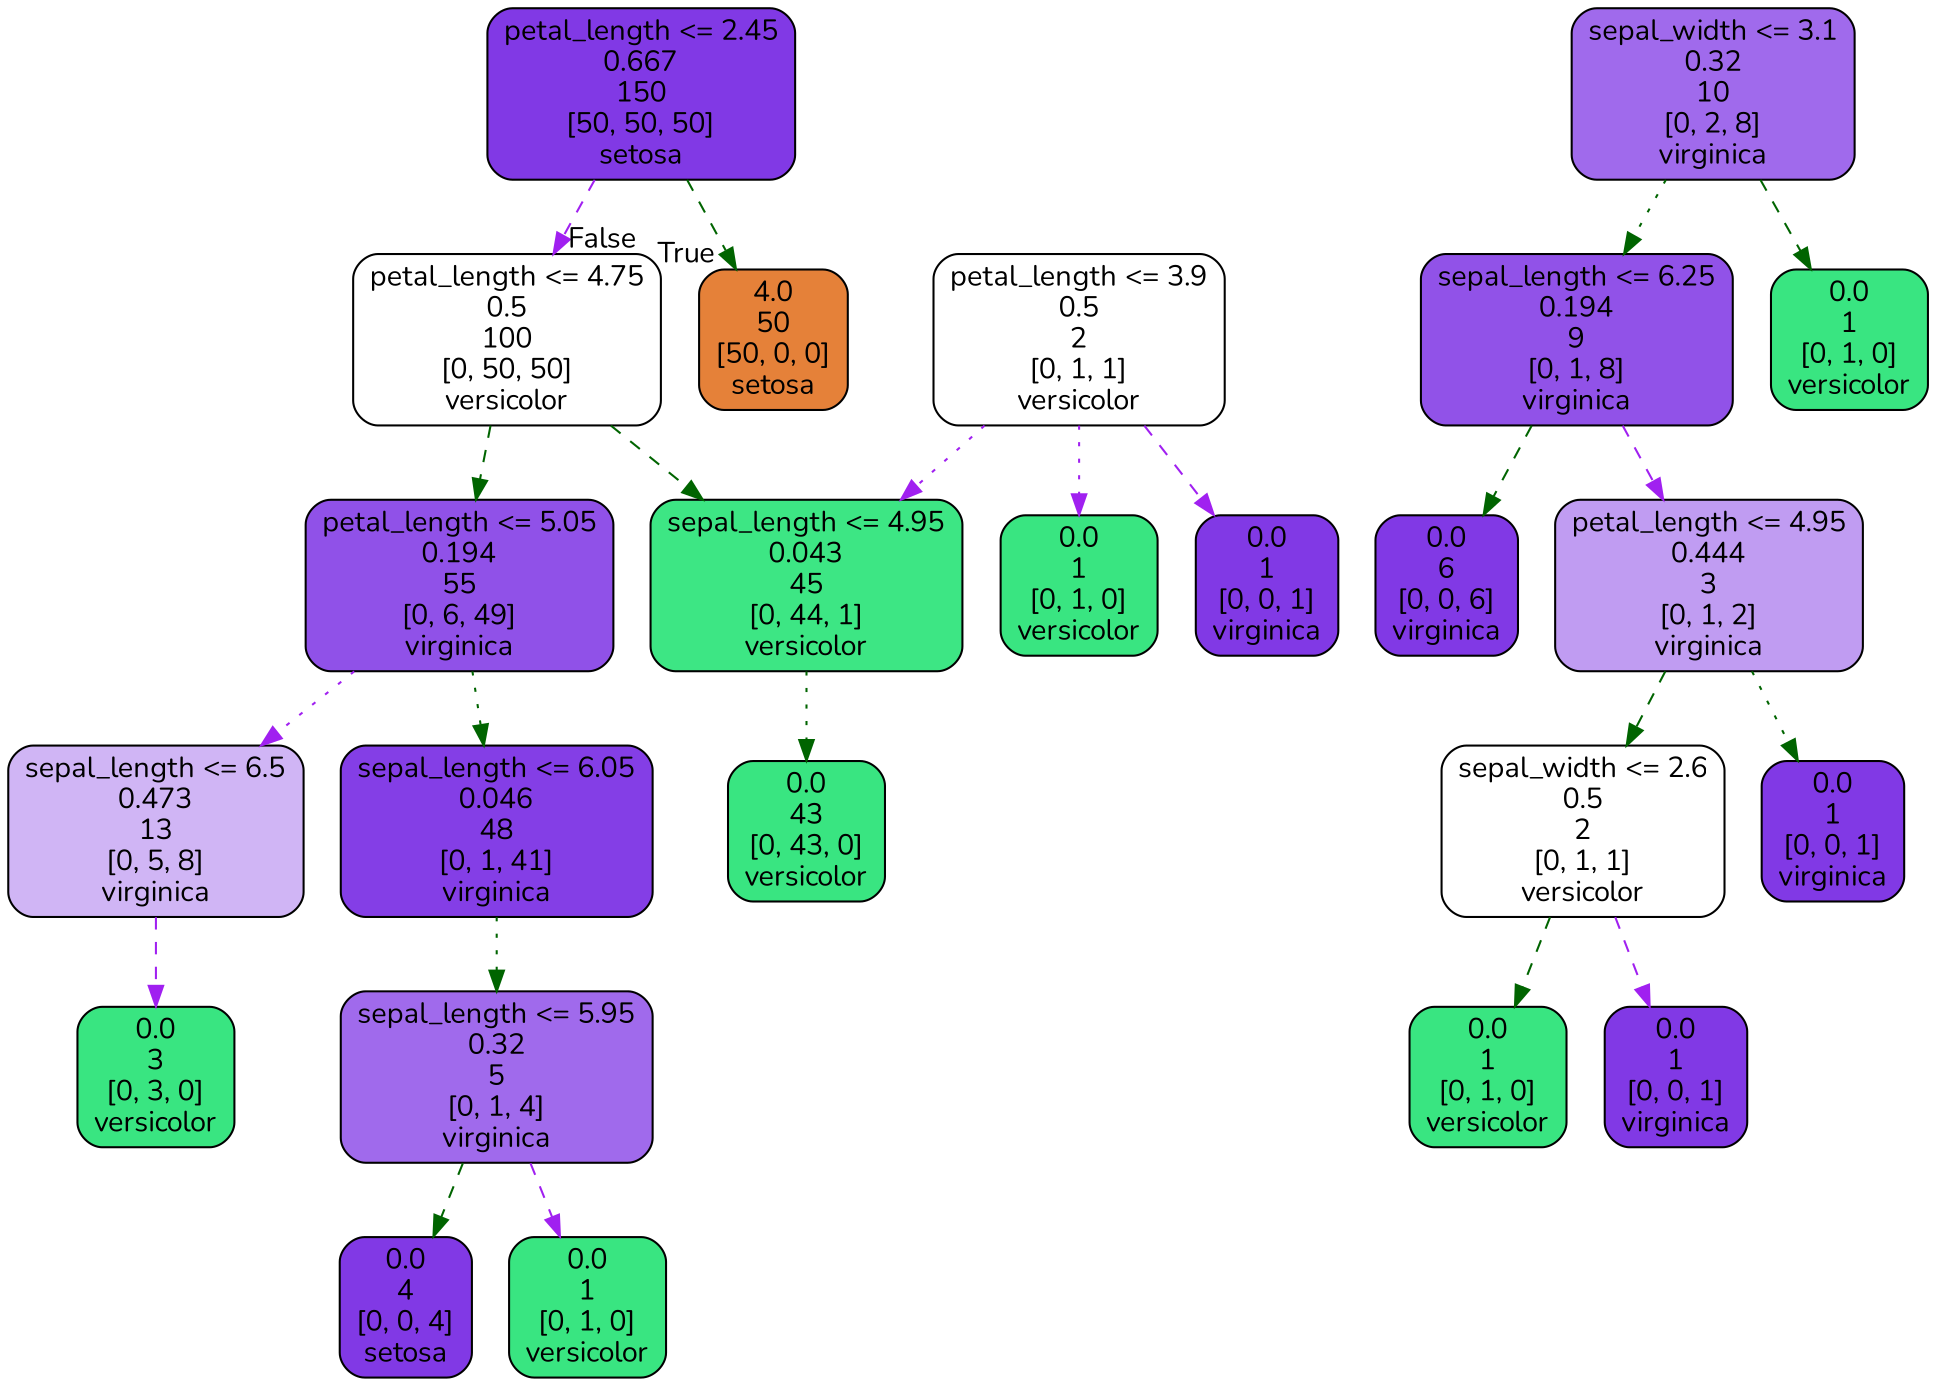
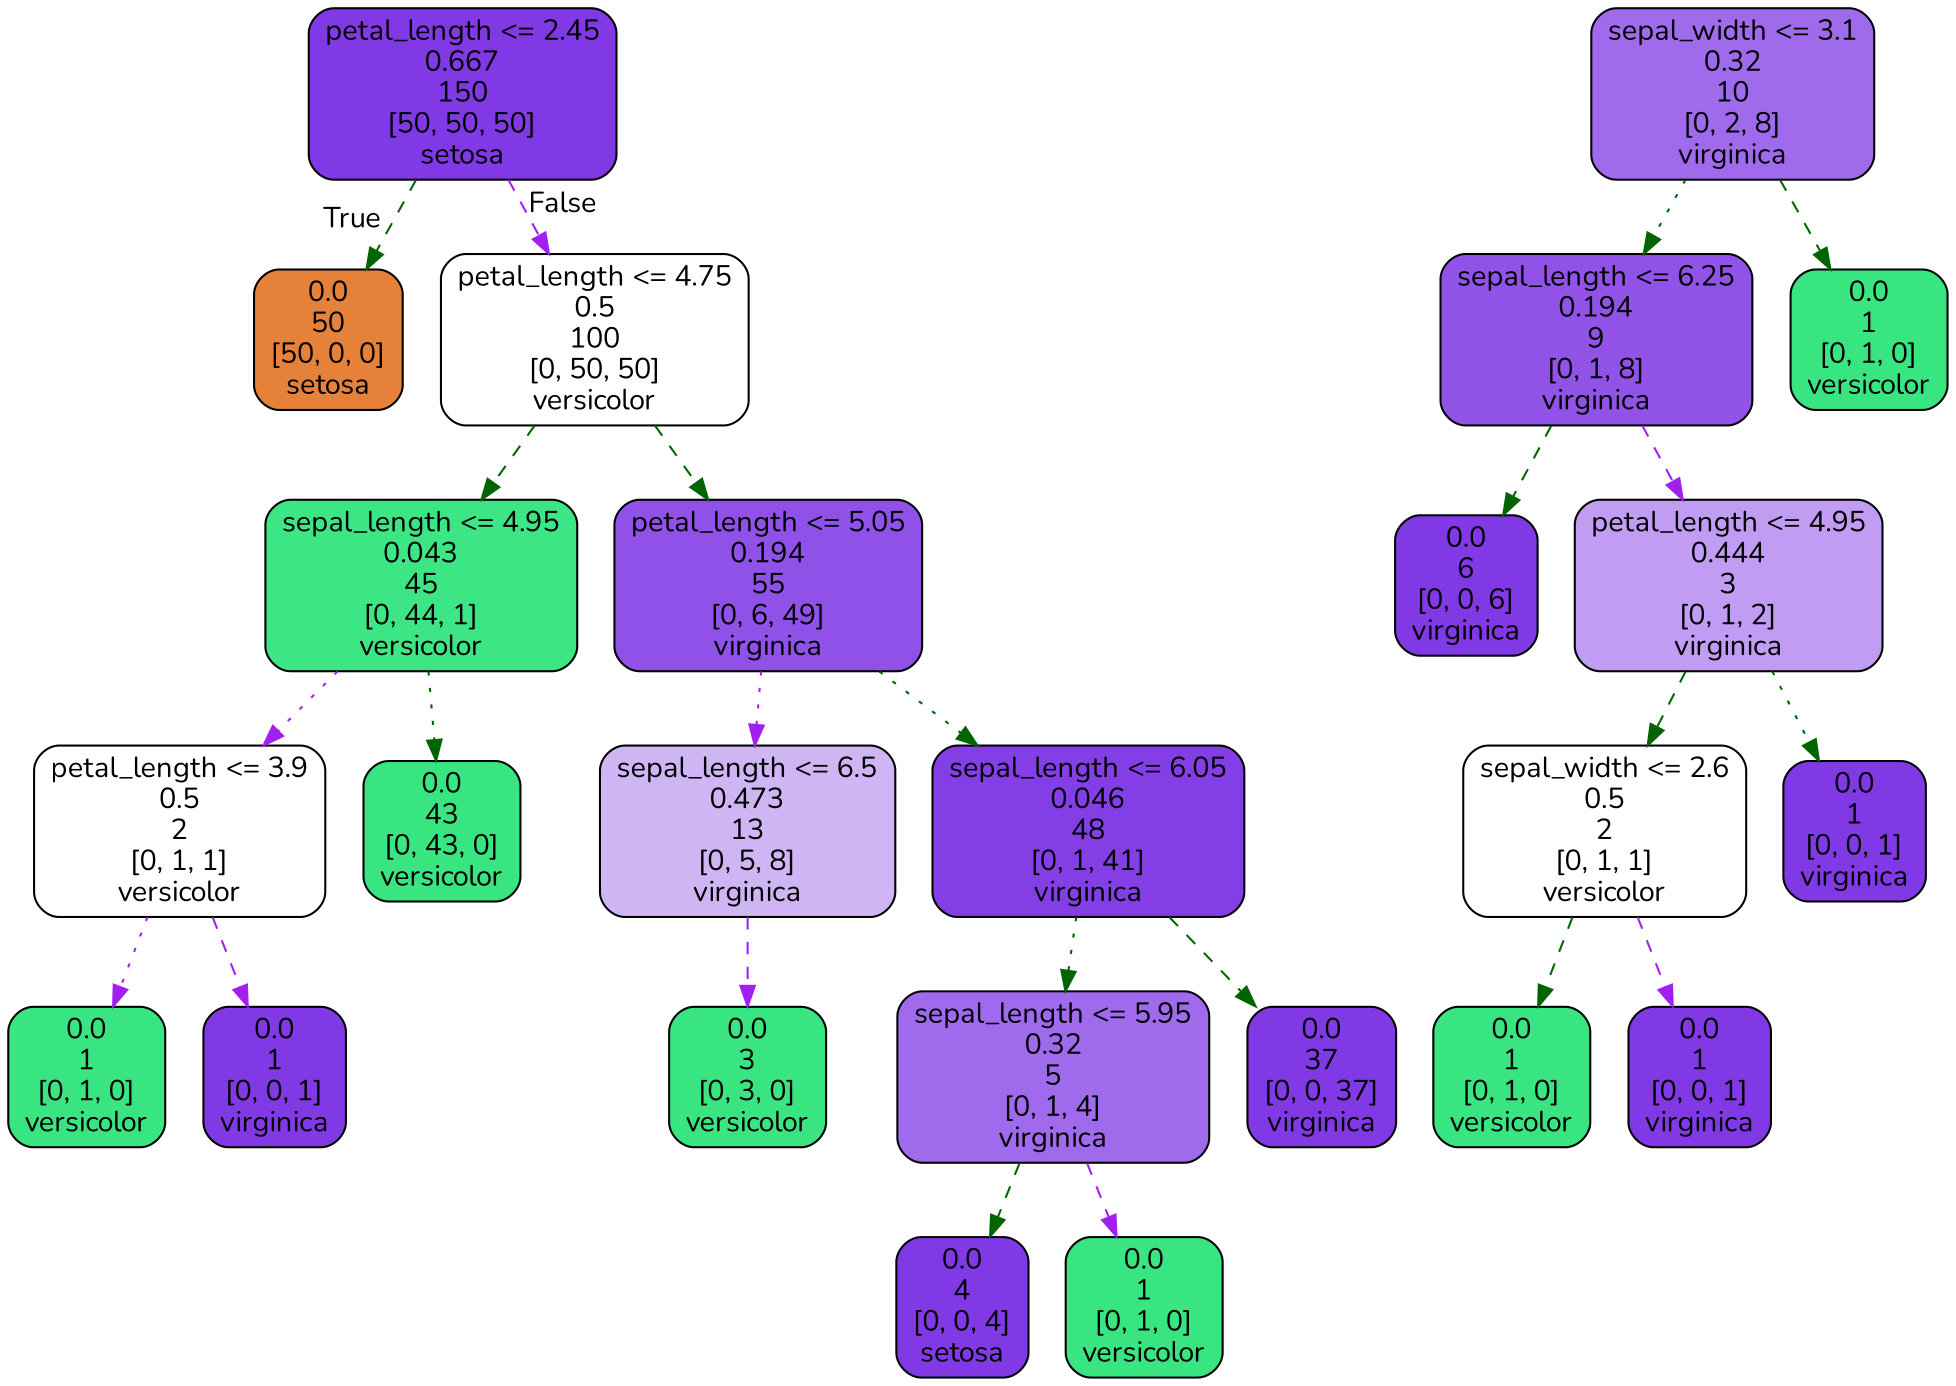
(773, 340) -> (328, 340)
(951, 456) -> (308, 701)
none -> (1322, 1077)
